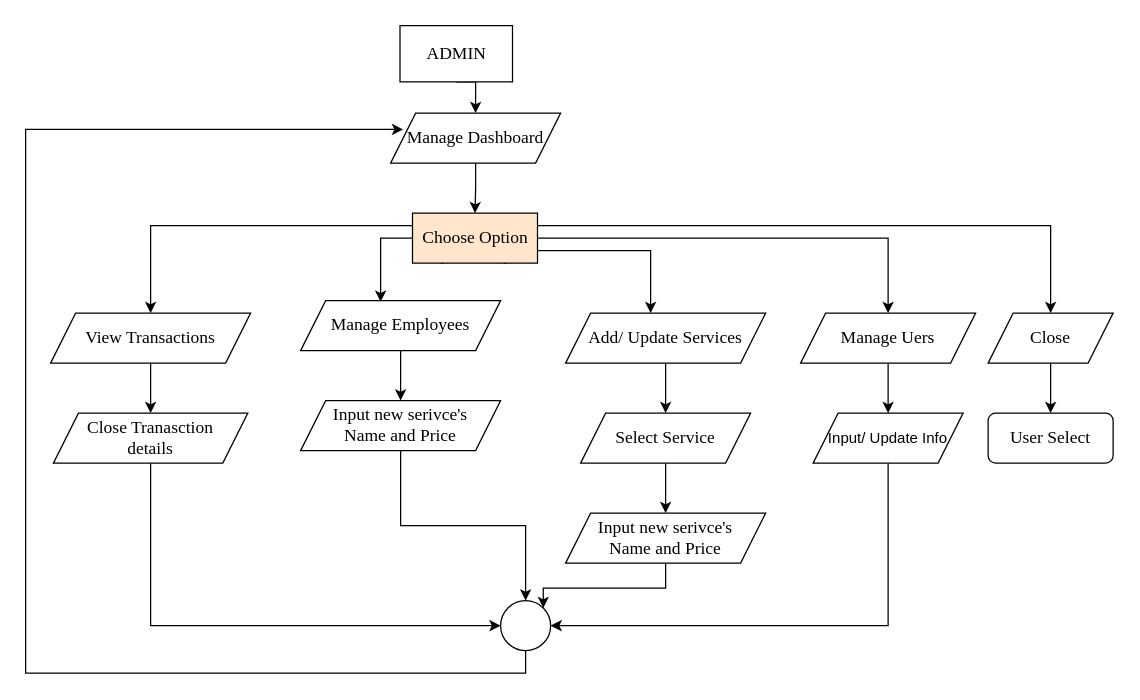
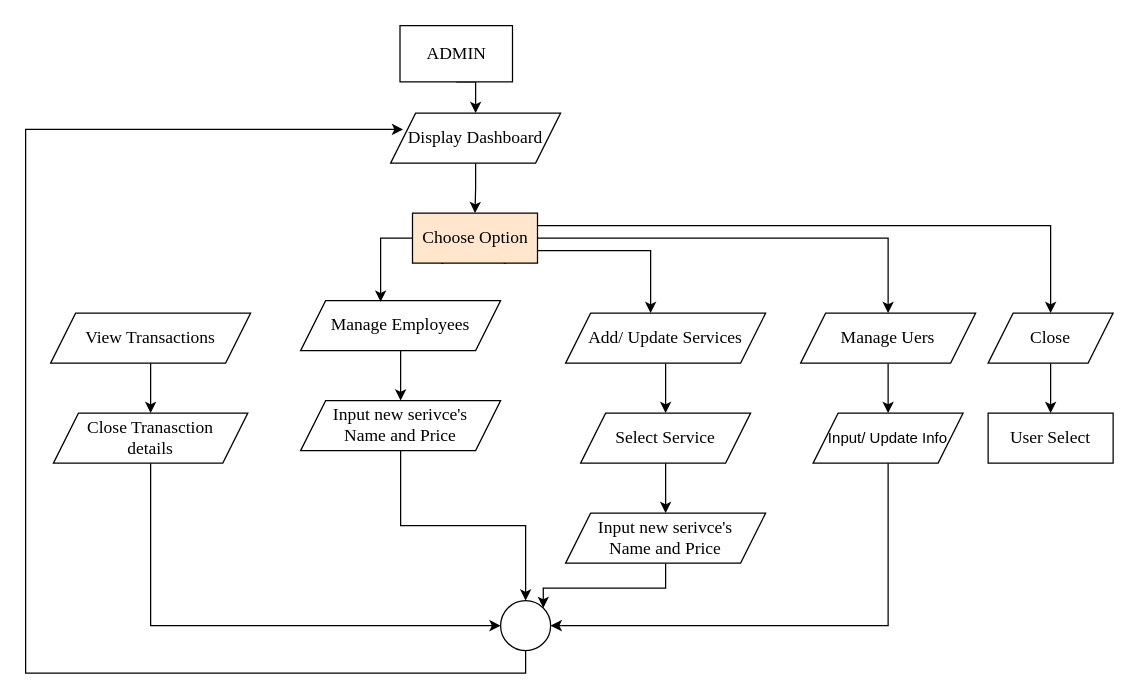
(476, 138) -> (476, 138)
(242, 226) -> none
(1051, 438) -> (1051, 438)
